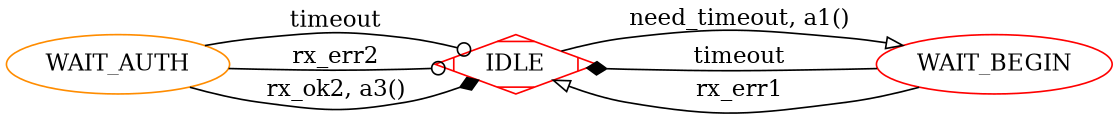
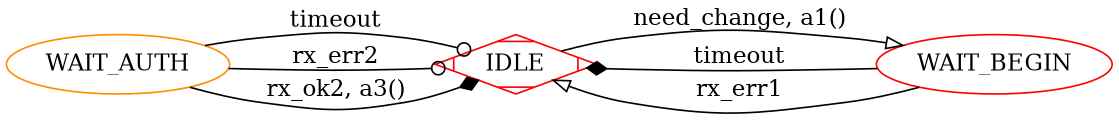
(736, 19) -> (736, 19)
